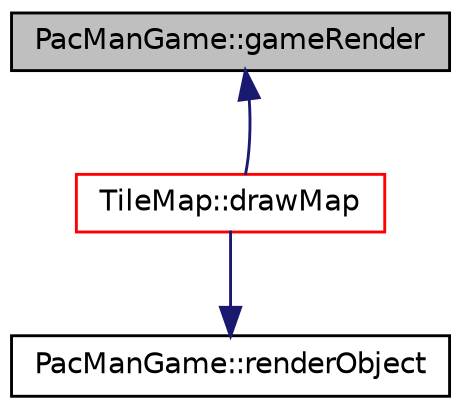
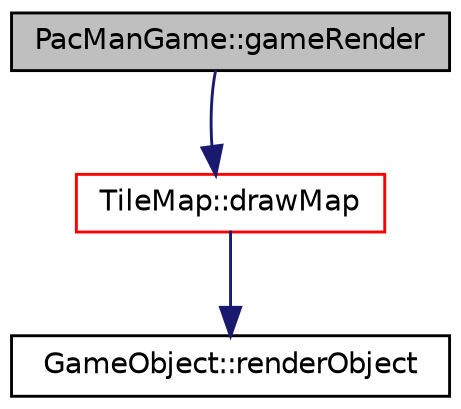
(250, 137) -> (211, 108)
(231, 366) -> (231, 366)
